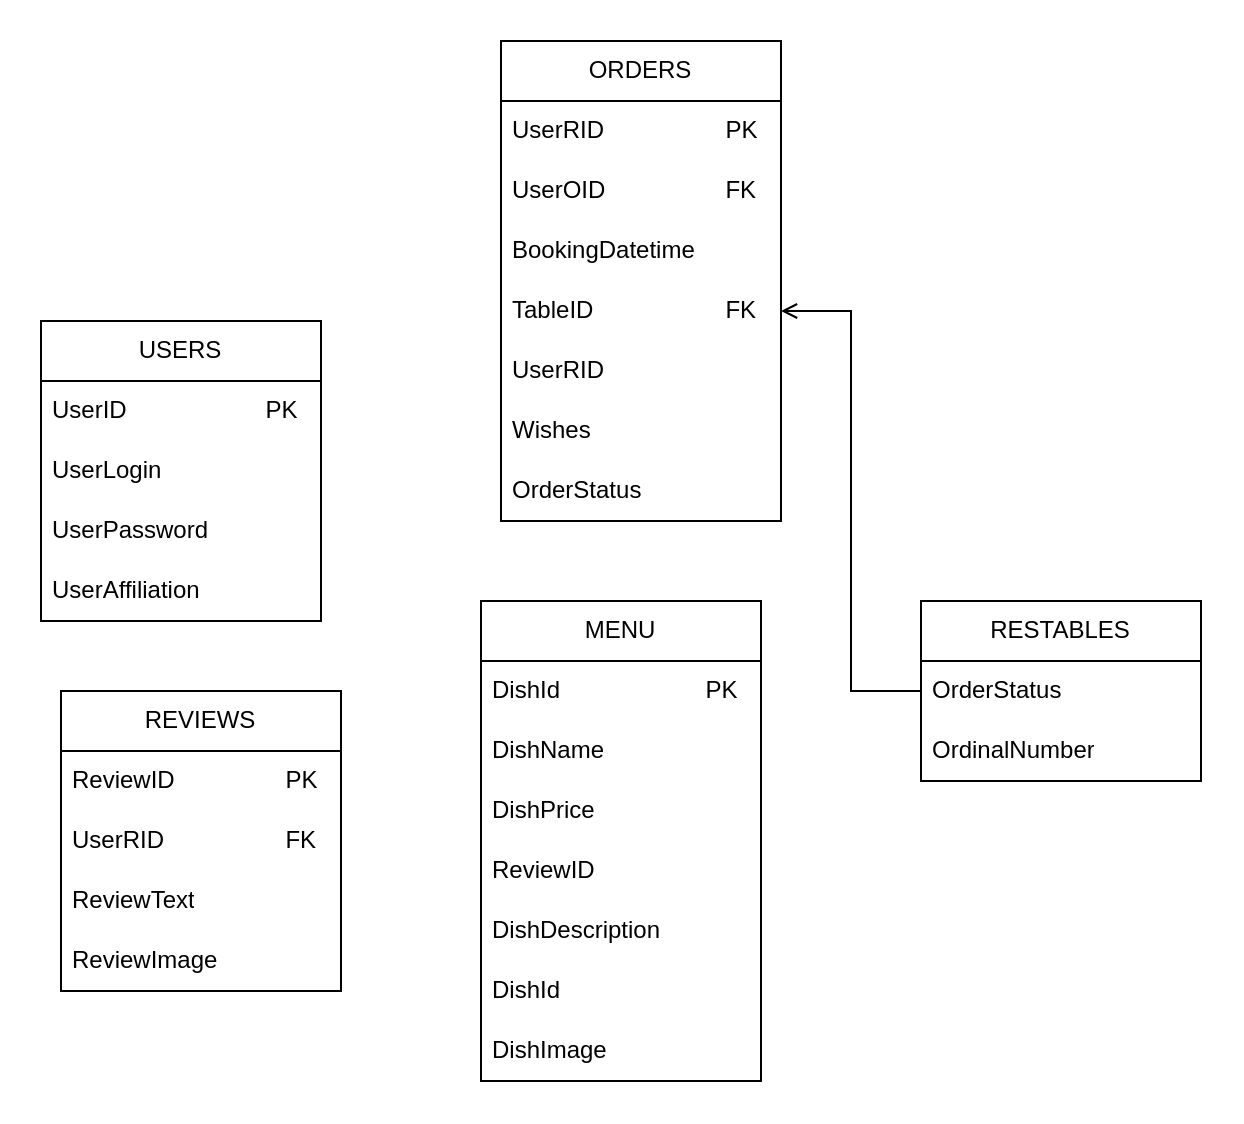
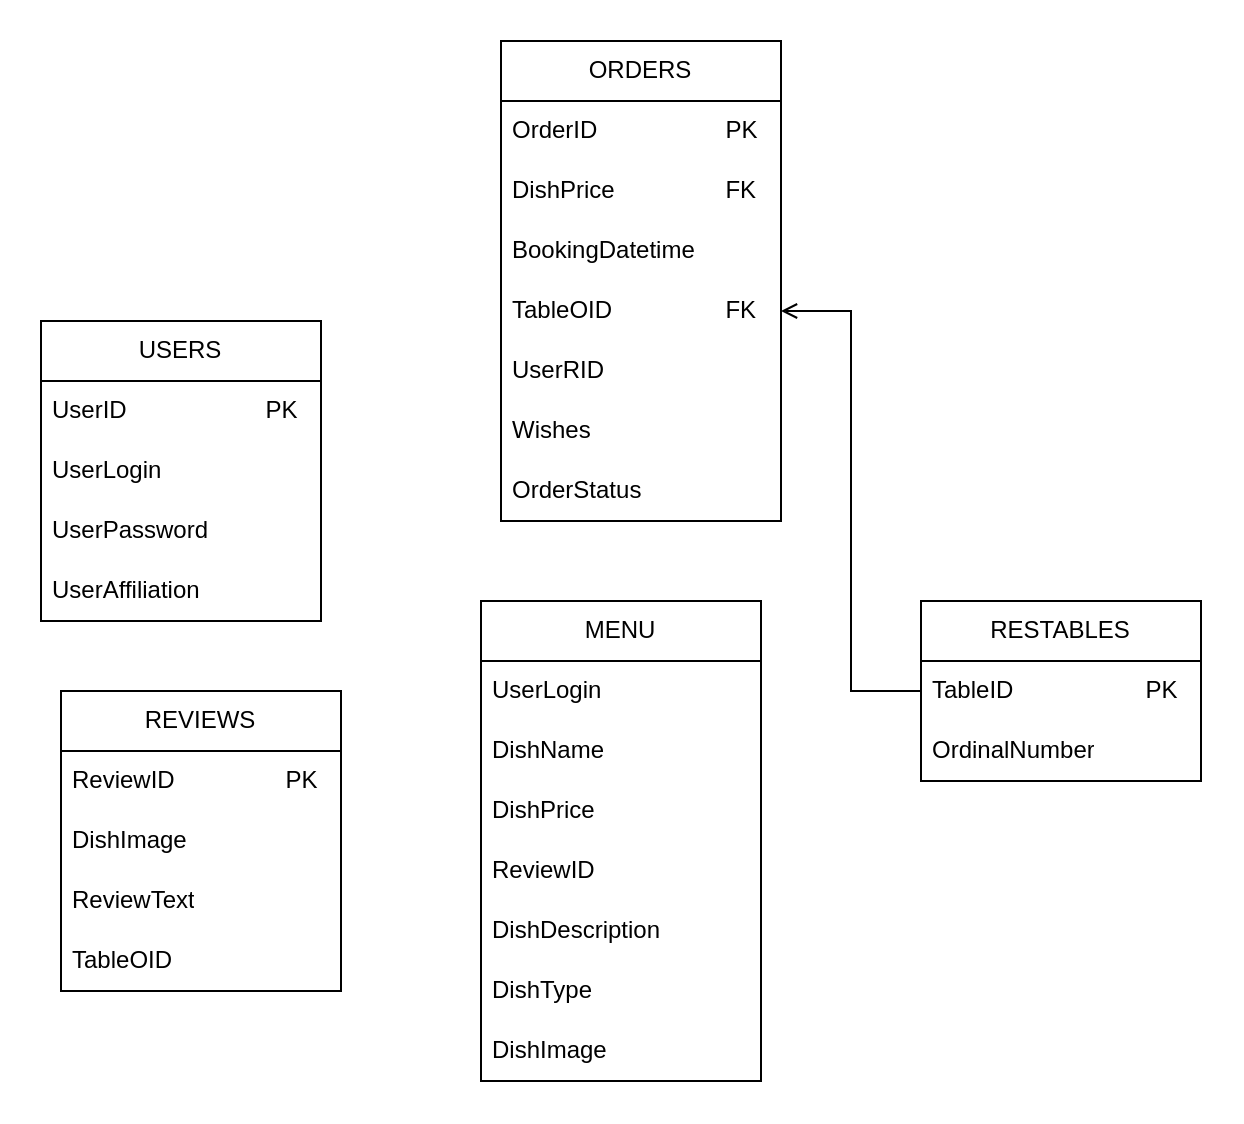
(594, 131) -> (594, 131)
(594, 191) -> (601, 191)
(591, 311) -> (597, 311)
(564, 691) -> (584, 691)
(1041, 691) -> (1011, 691)
(154, 841) -> (164, 841)
(144, 961) -> (124, 961)
(530, 991) -> (544, 991)
